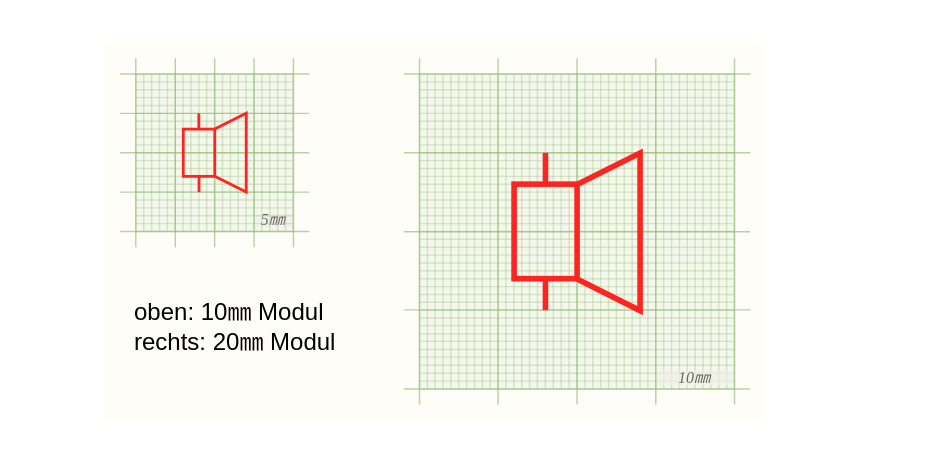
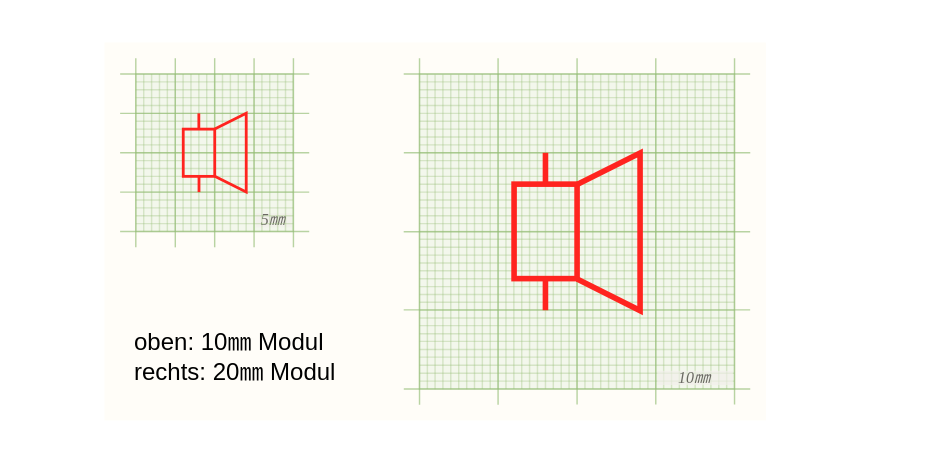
(262, 327) -> (262, 357)
